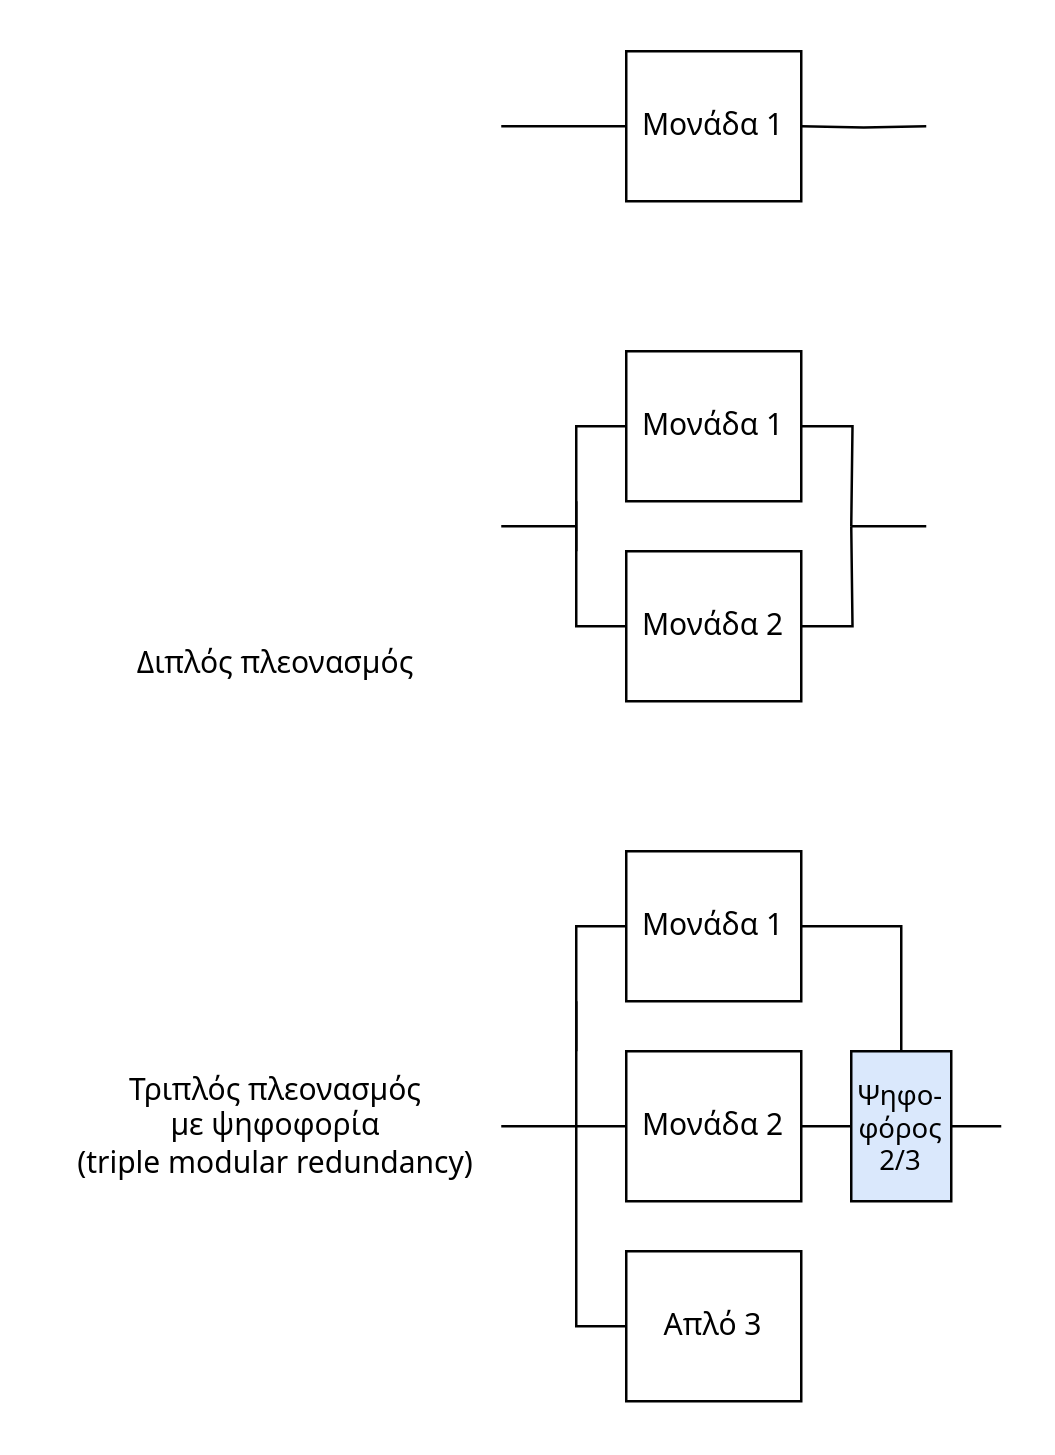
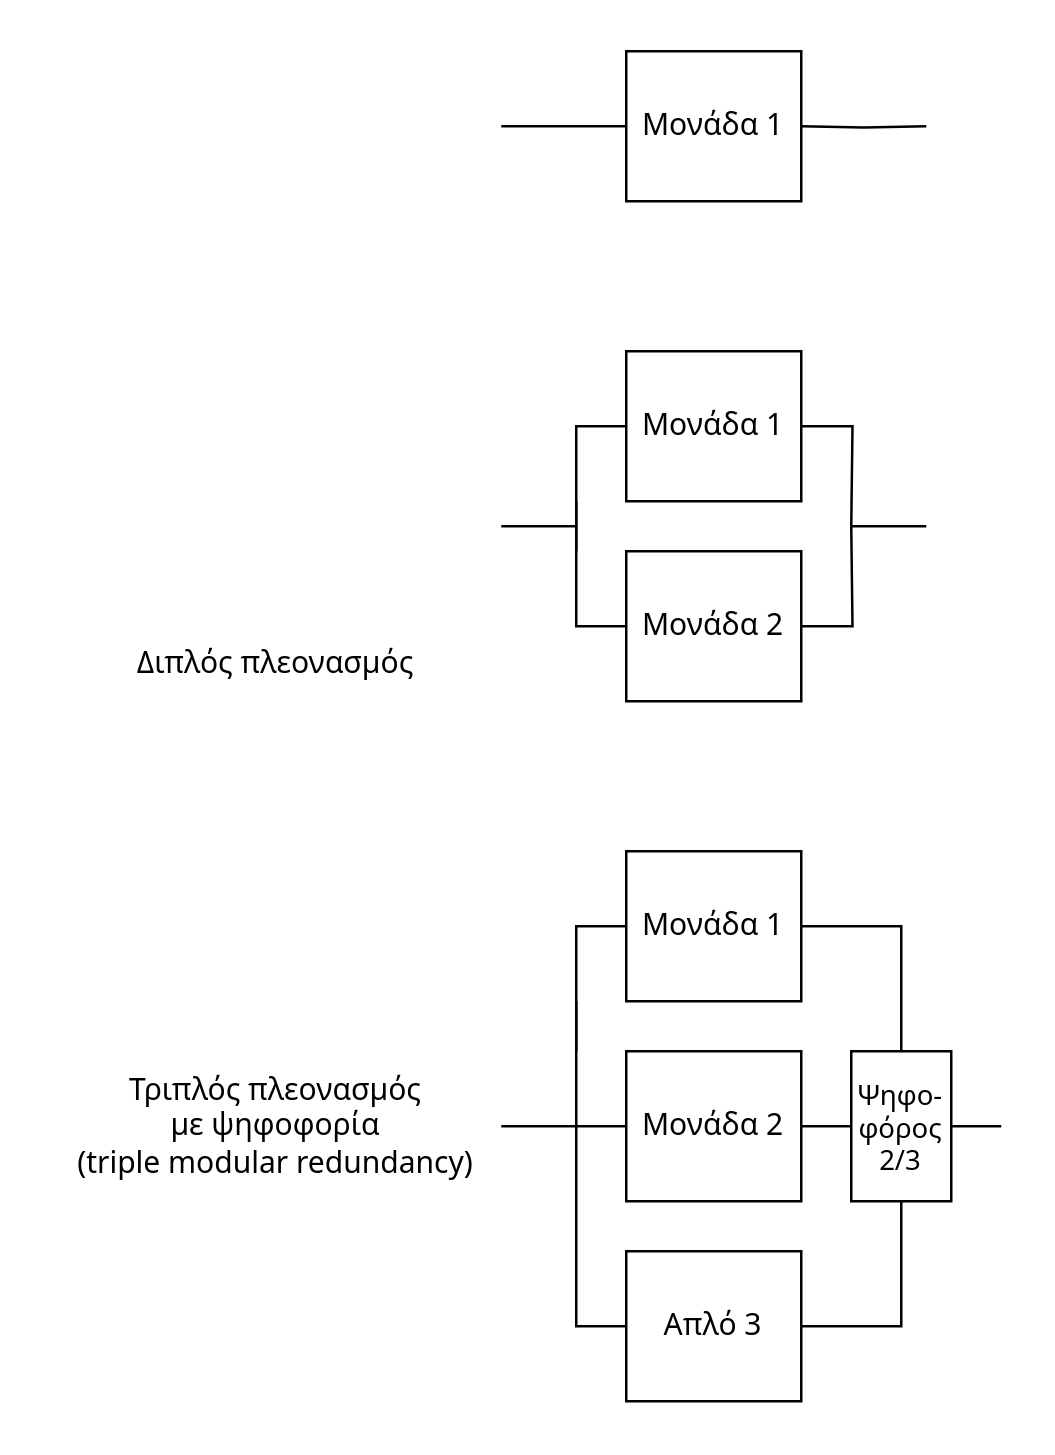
(901, 1126) -> (901, 1126)
none -> (901, 1314)
